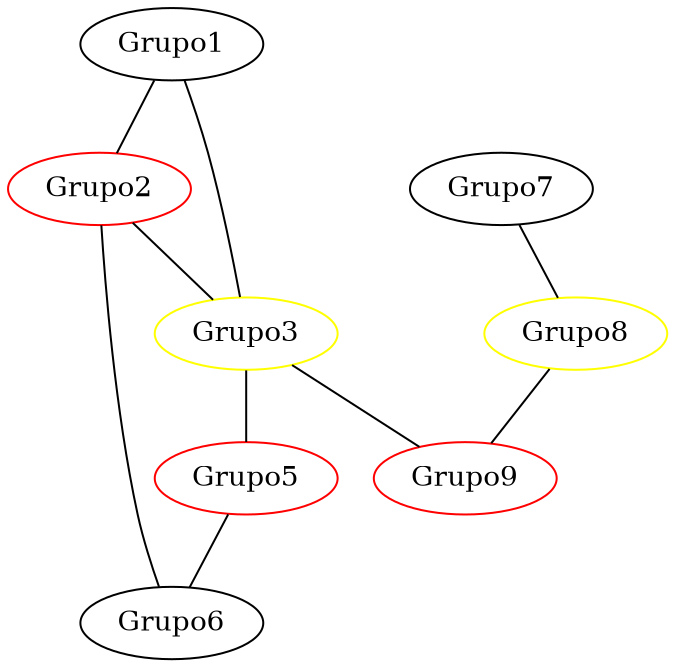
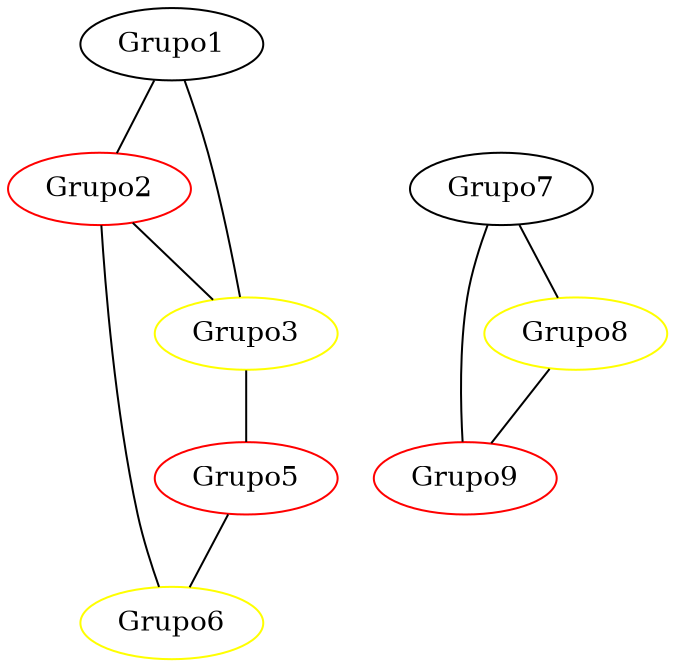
(356, 406) -> (463, 332)
(172, 623) -> (172, 623)
